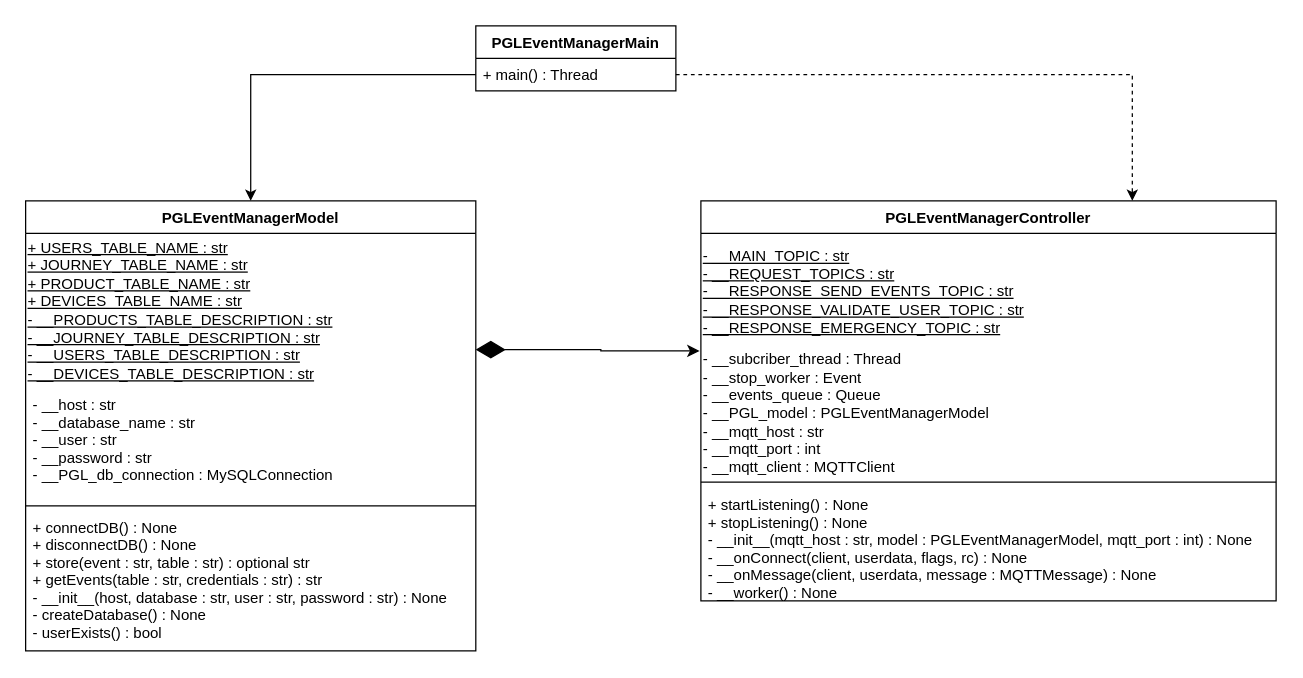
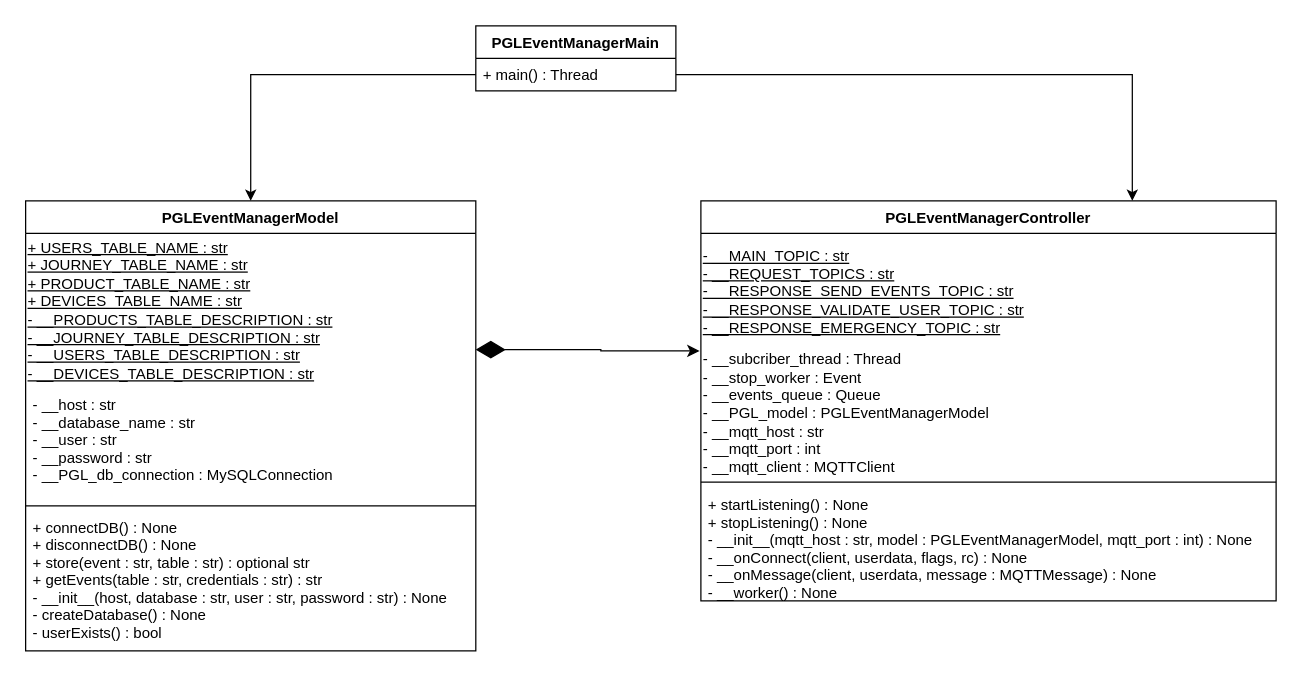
(962, 74) -> (962, 74)
